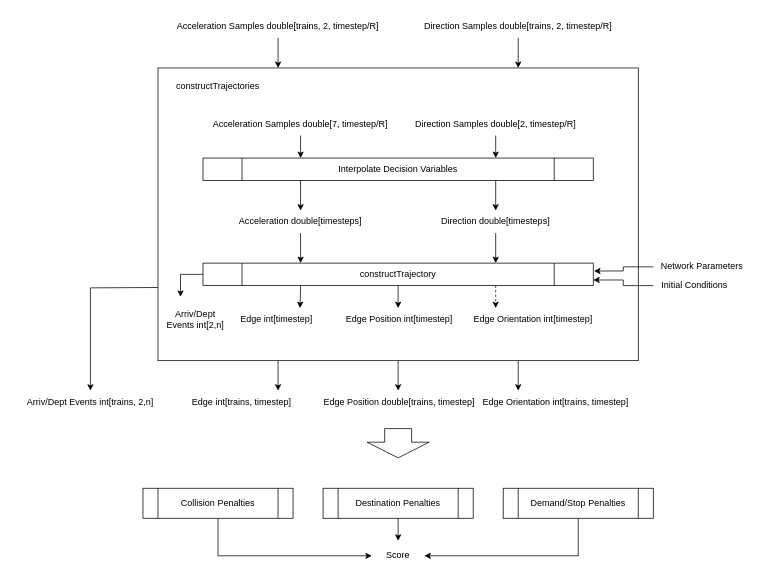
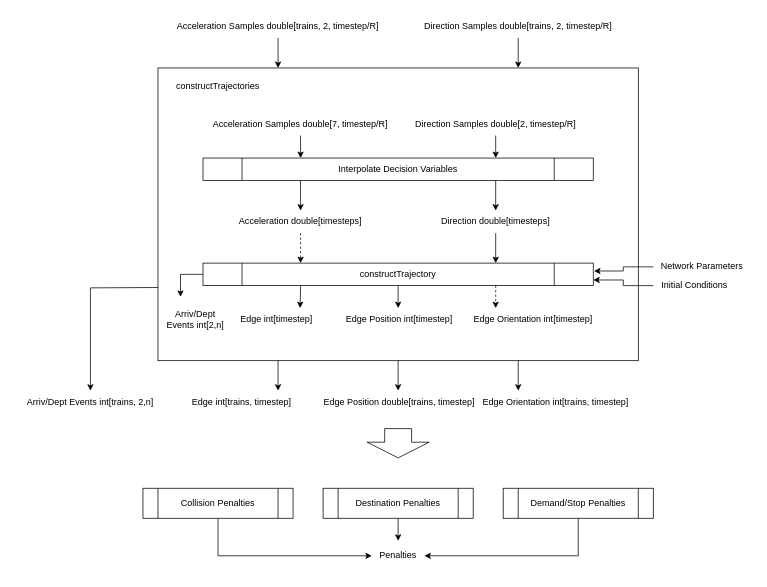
(300, 245) -> (300, 245)
(398, 555) -> (398, 555)
